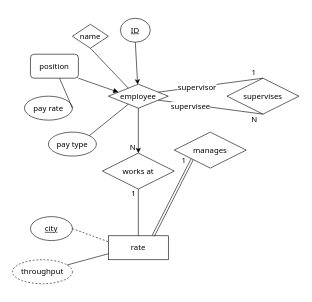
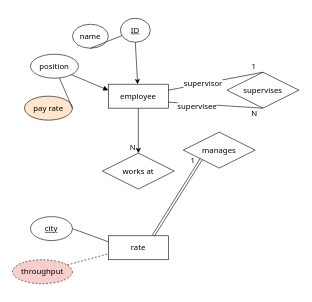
(90, 36) -> (90, 36)
(54, 66) -> (54, 66)
(109, 68) -> (106, 42)
(138, 96) -> (138, 96)
(263, 96) -> (263, 90)
(48, 108) -> (48, 108)
(109, 120) -> none
(72, 144) -> none
(210, 150) -> (219, 150)
(138, 213) -> none
(89, 235) -> (89, 235)
(87, 260) -> (87, 260)
(42, 272) -> (42, 272)
